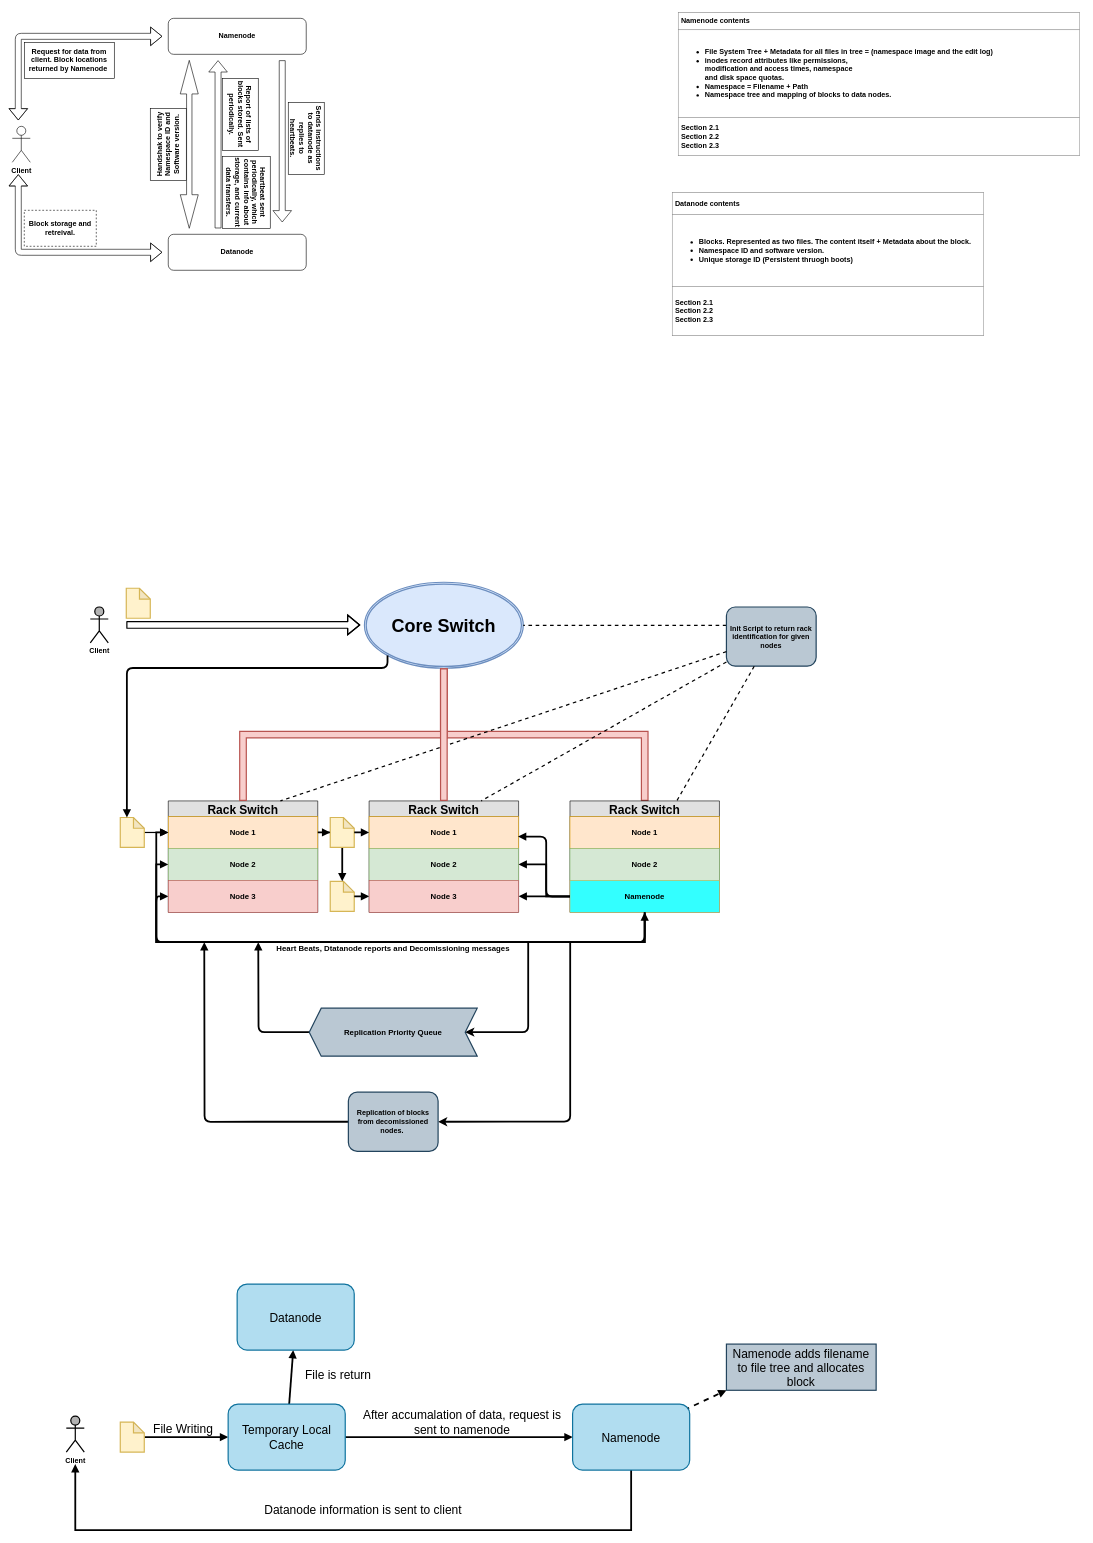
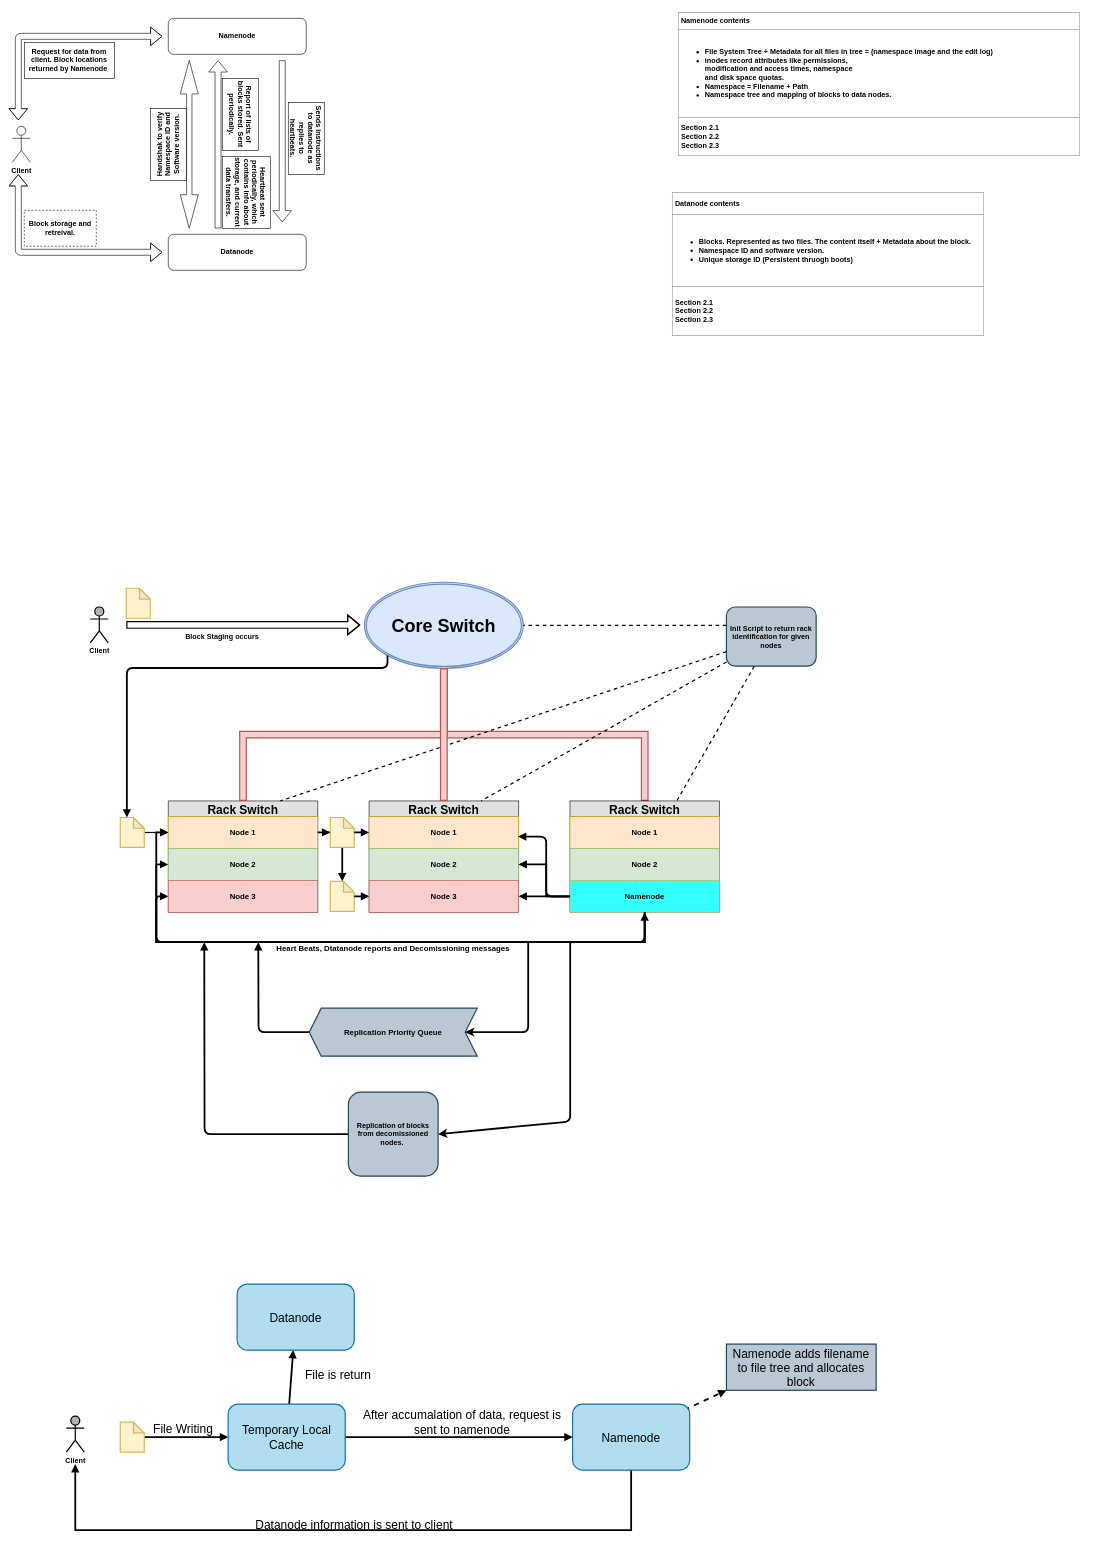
none -> (222, 637)
(393, 1122) -> (393, 1134)
(363, 1509) -> (354, 1524)
